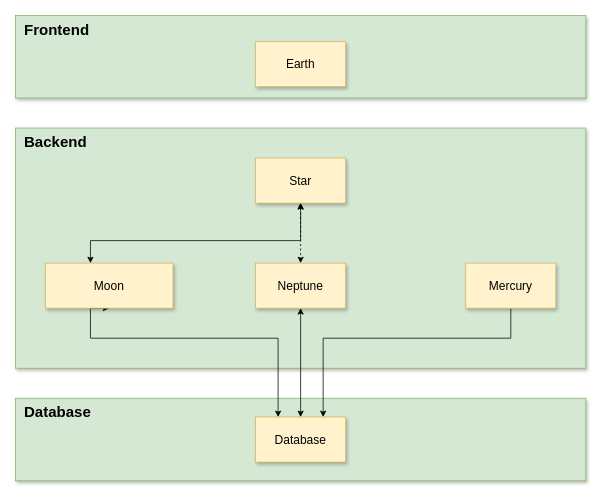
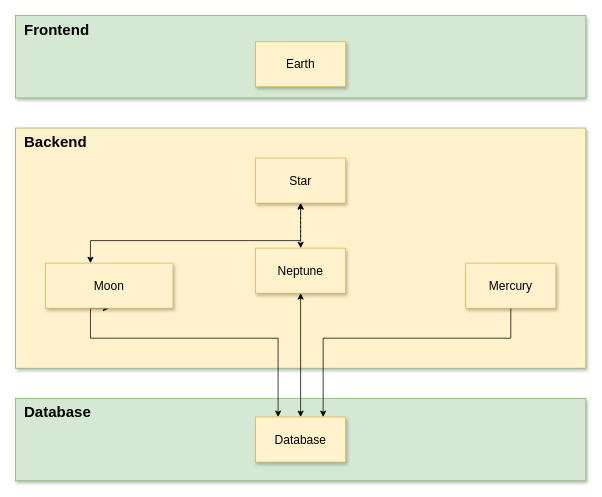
(300, 248) -> (300, 248)
(300, 285) -> (300, 270)
